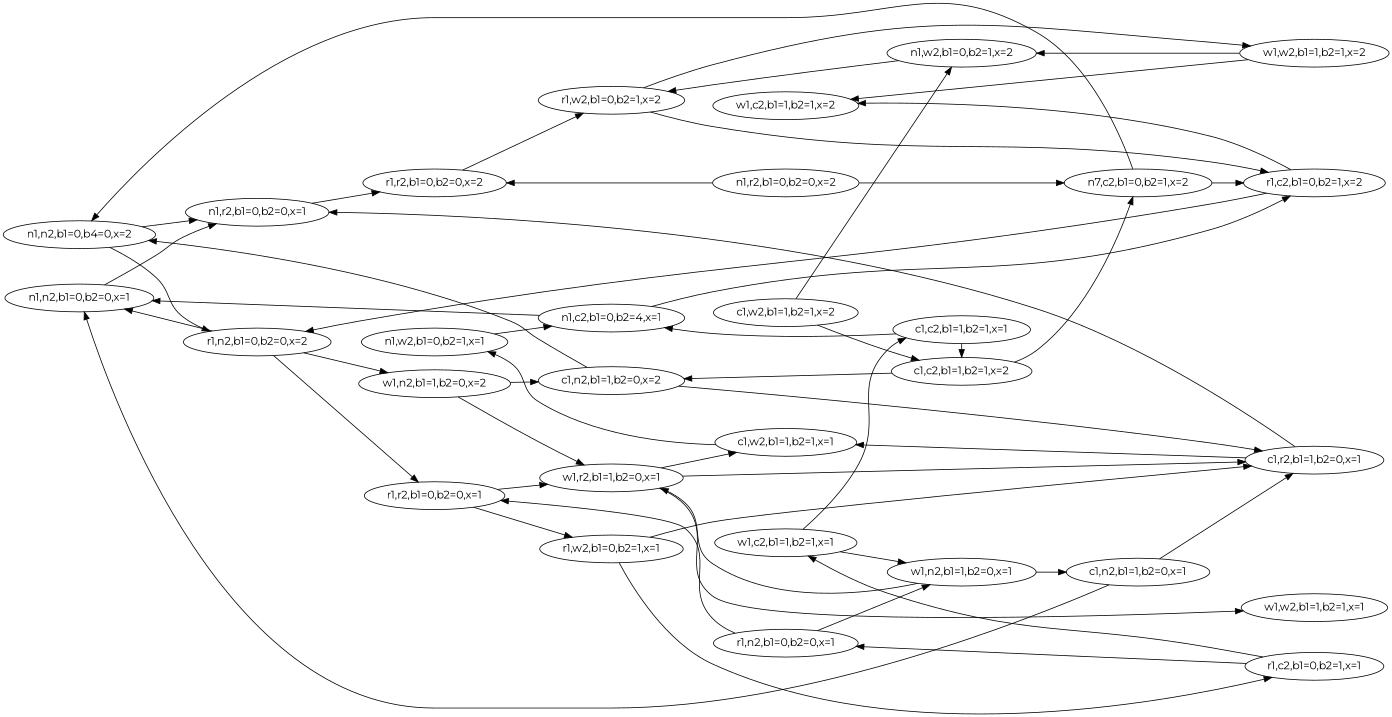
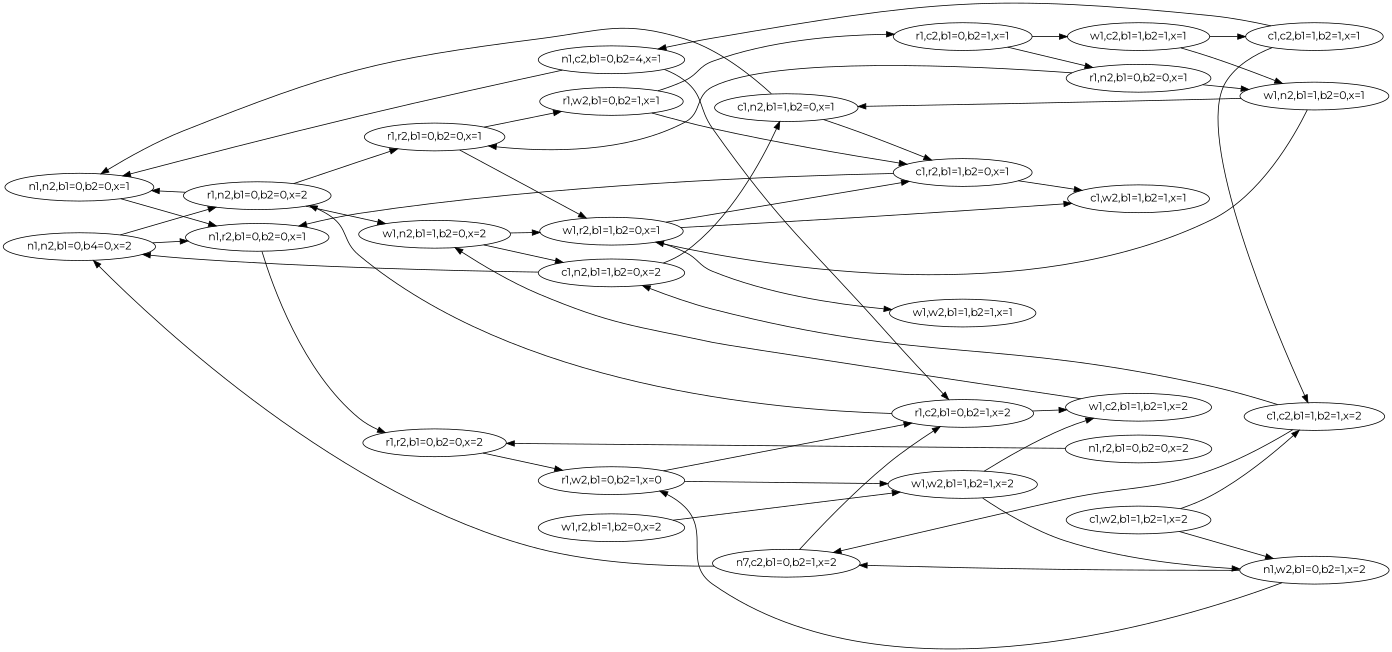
(611, 100) -> (611, 481)
(958, 183) -> (1053, 569)
(435, 342) -> none
none -> (764, 351)
(967, 414) -> (731, 206)
none -> (611, 528)
